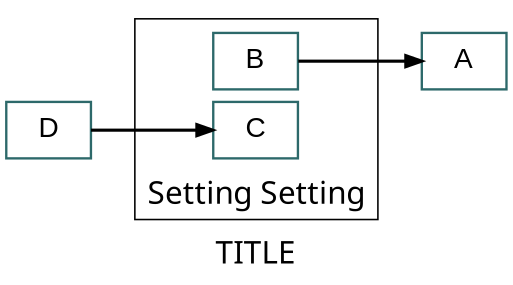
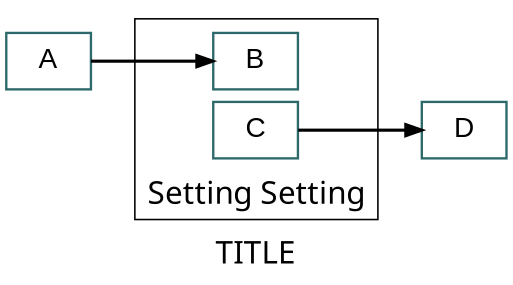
(352, 61) -> (147, 61)
(147, 130) -> (352, 130)
